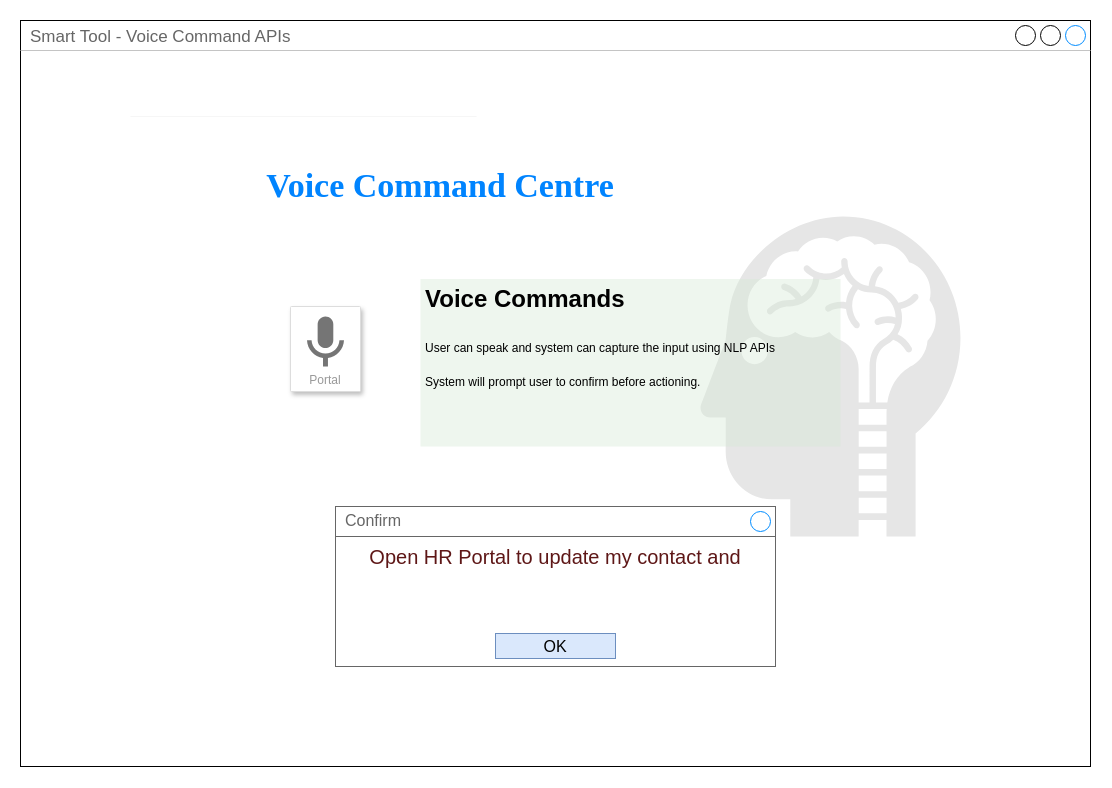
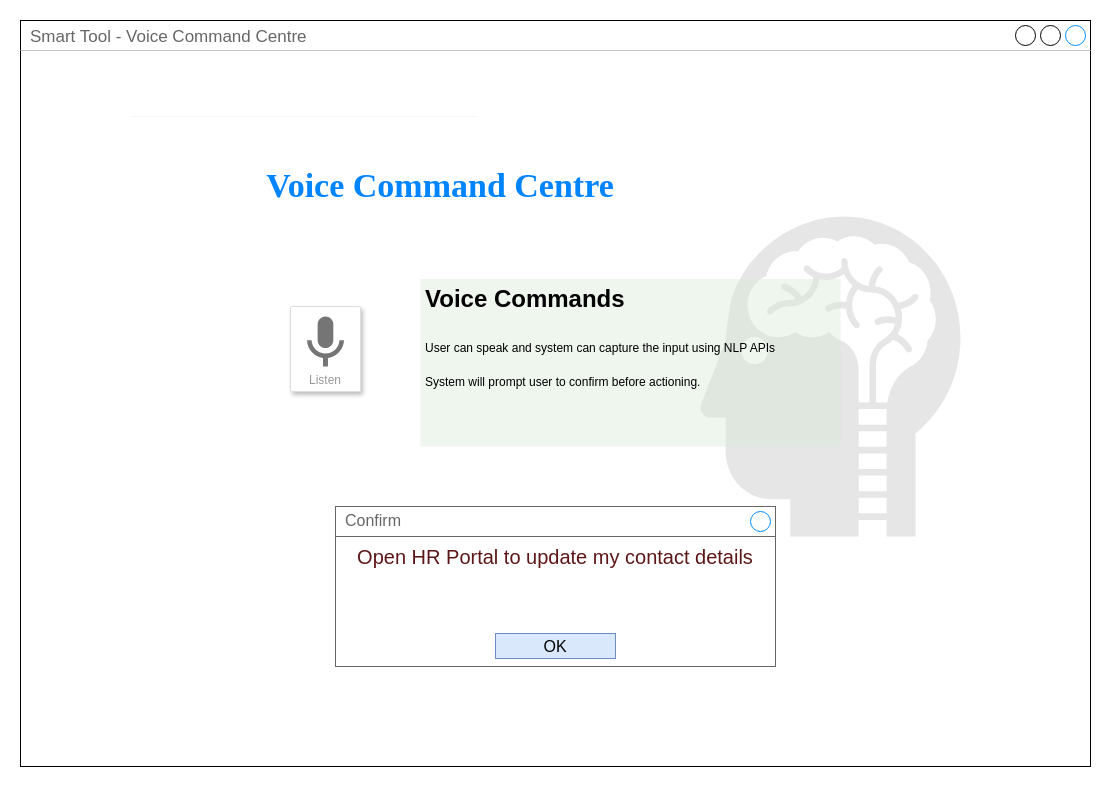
(163, 38) -> (172, 38)
(326, 379) -> (326, 379)
(556, 556) -> (556, 556)
